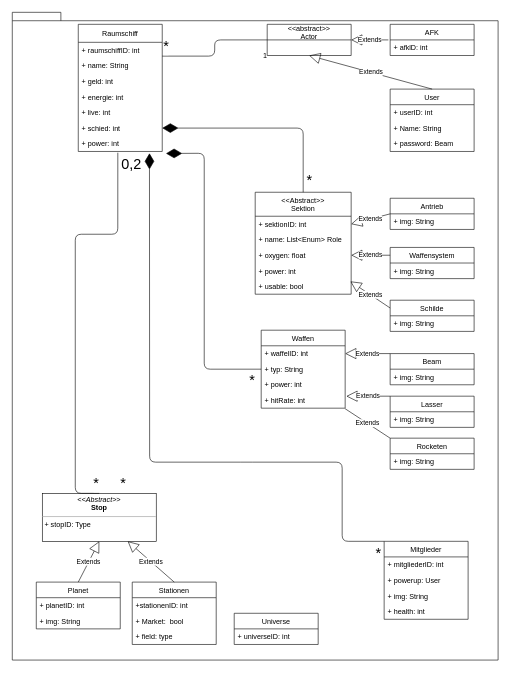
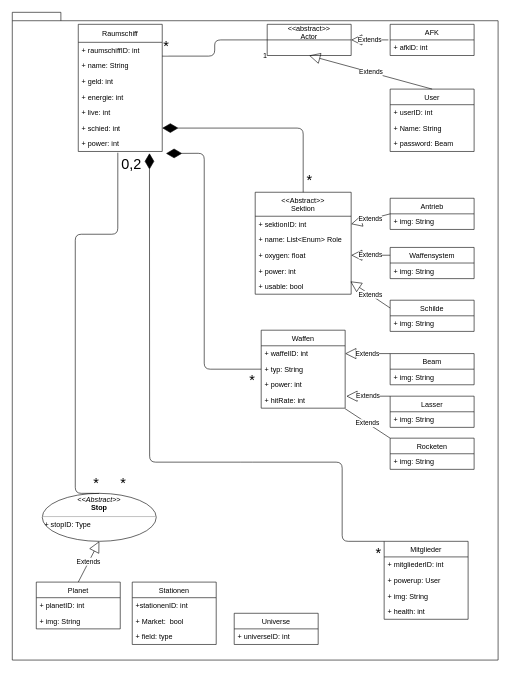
(99, 518) -> (99, 518)
(154, 565) -> none
